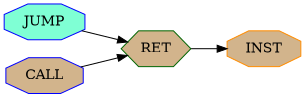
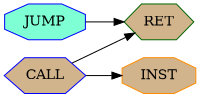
(204, 49) -> (99, 76)
(45, 76) -> (45, 76)
